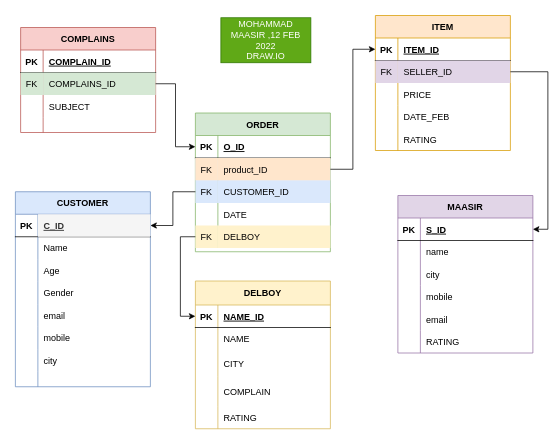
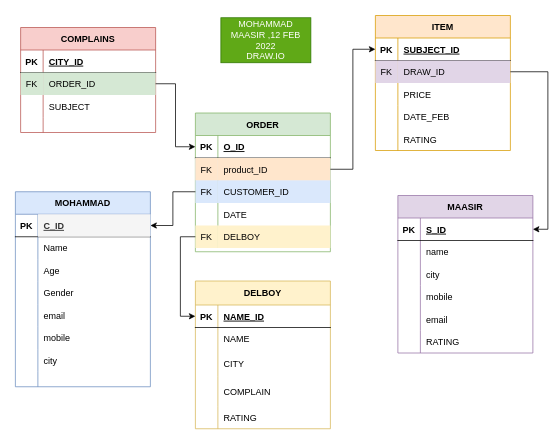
(421, 50) -> (429, 50)
(76, 62) -> (66, 62)
(426, 72) -> (421, 72)
(79, 84) -> (69, 84)
(83, 203) -> (83, 203)
